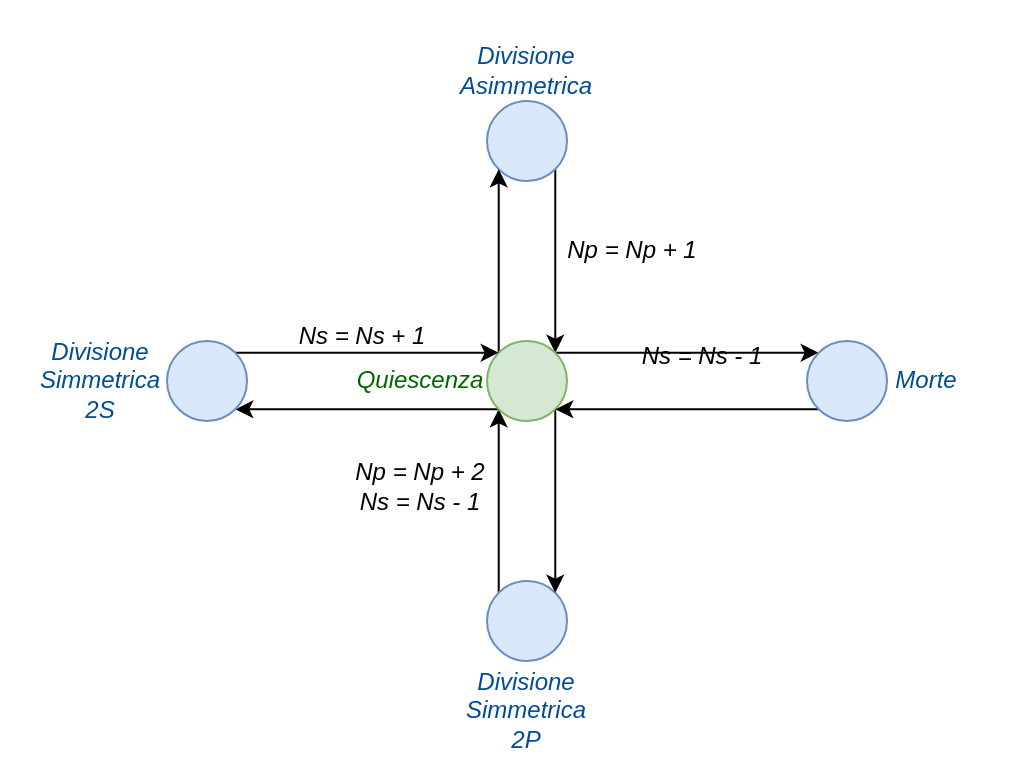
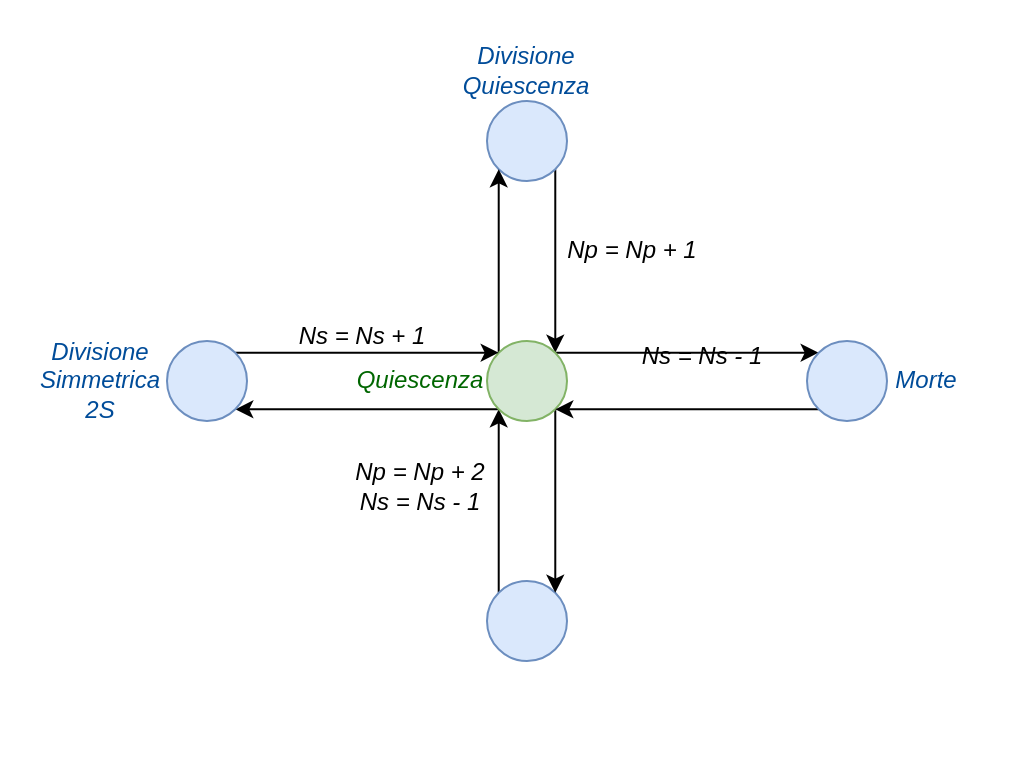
(527, 71) -> (527, 71)
(527, 711) -> none
